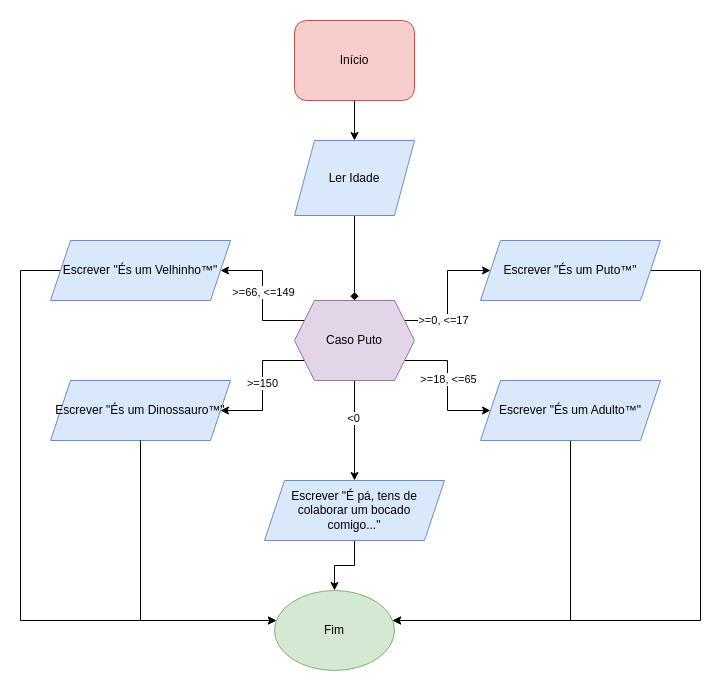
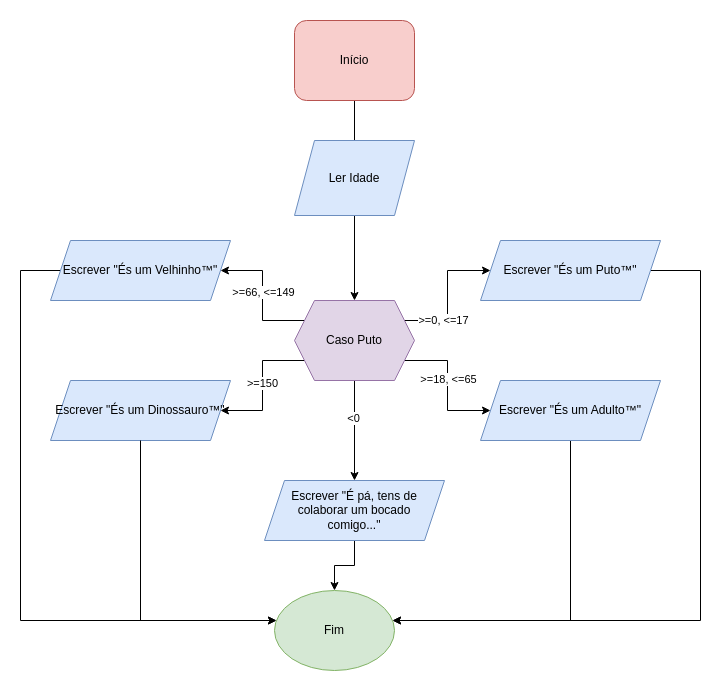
(355, 132) -> (355, 135)
(355, 292) -> (355, 292)
